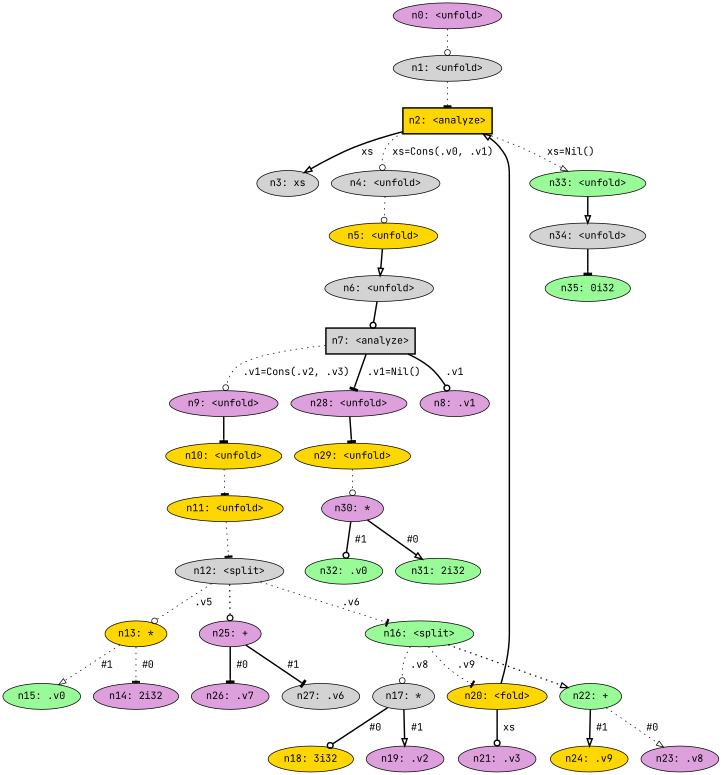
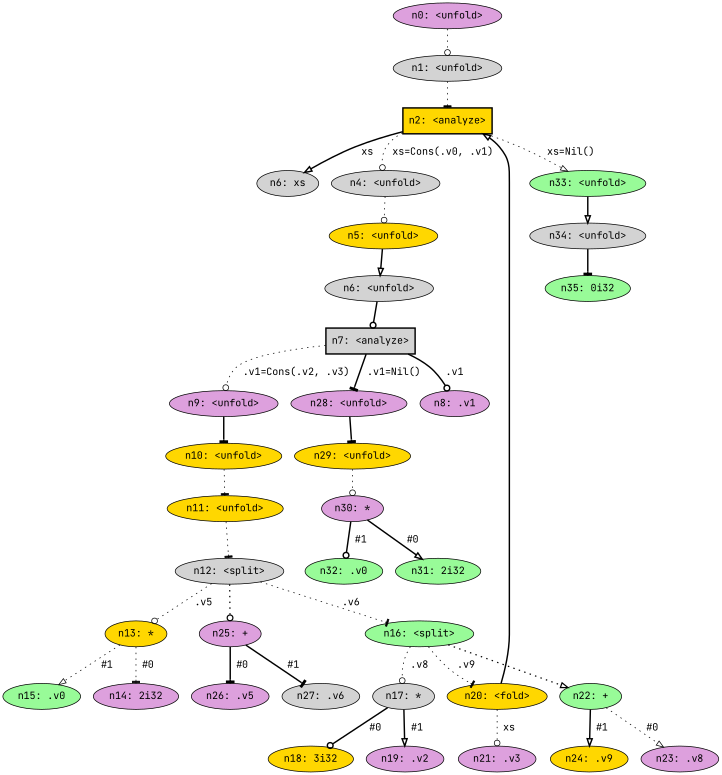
(288, 183) -> (288, 183)
(230, 696) -> (230, 696)
(497, 725) -> (497, 725)
